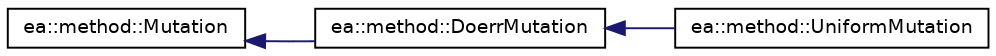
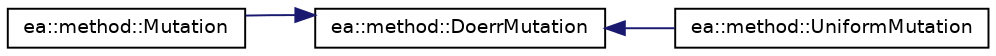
(290, 41) -> (270, 15)
